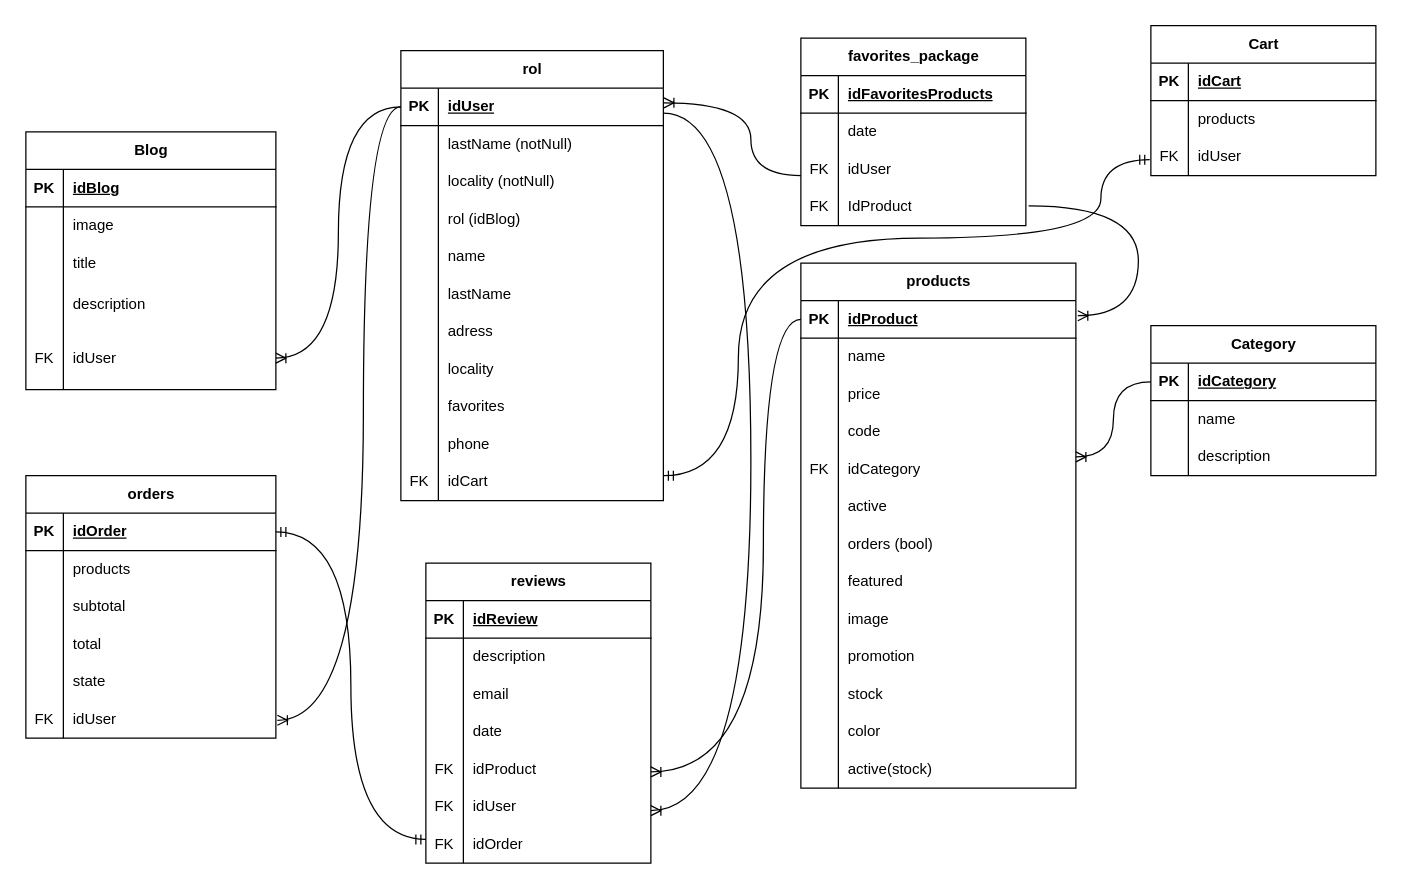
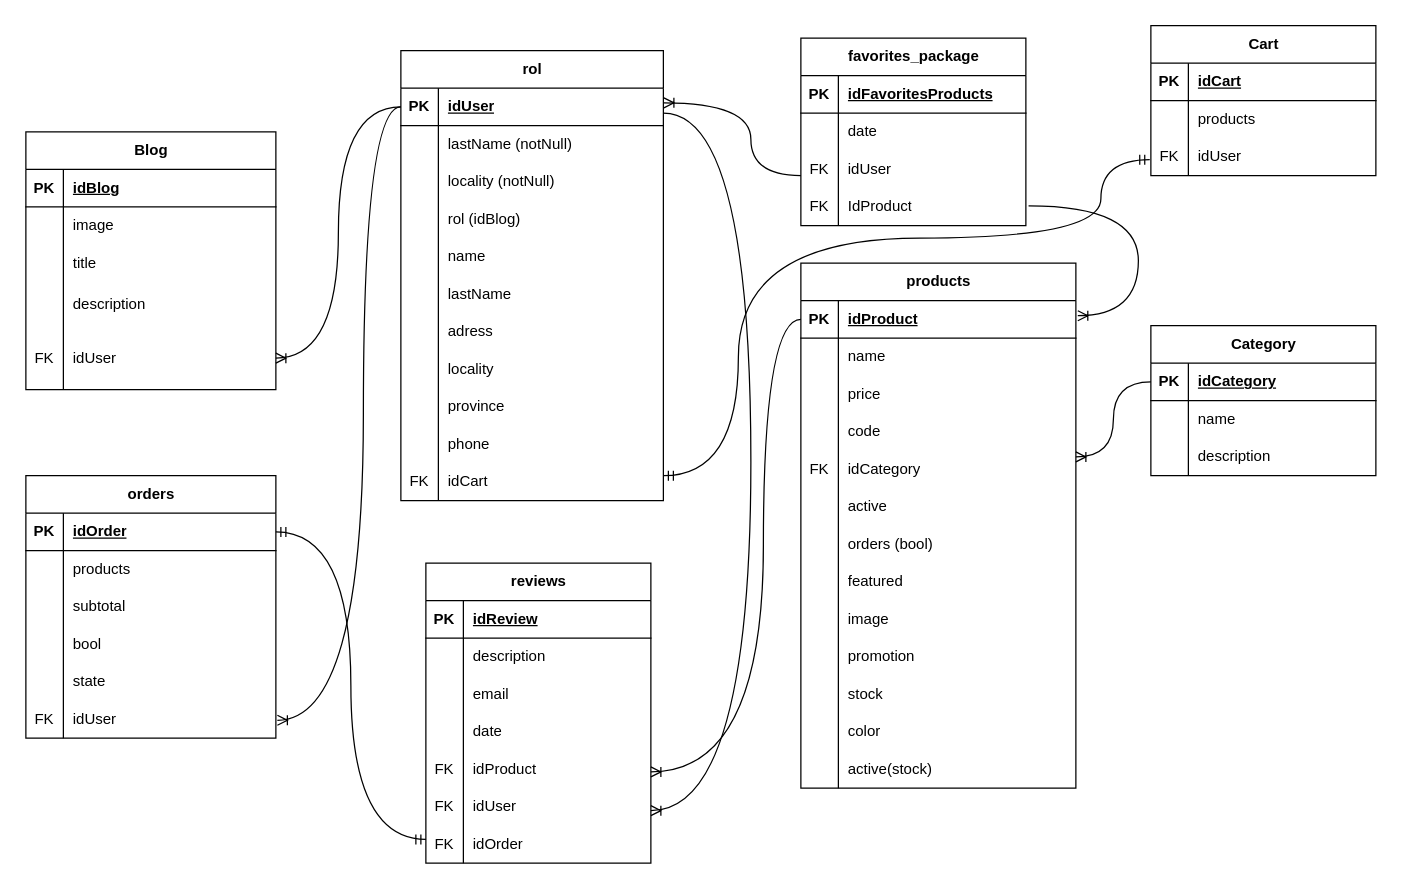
(484, 407) -> (480, 407)
(92, 644) -> (88, 644)
